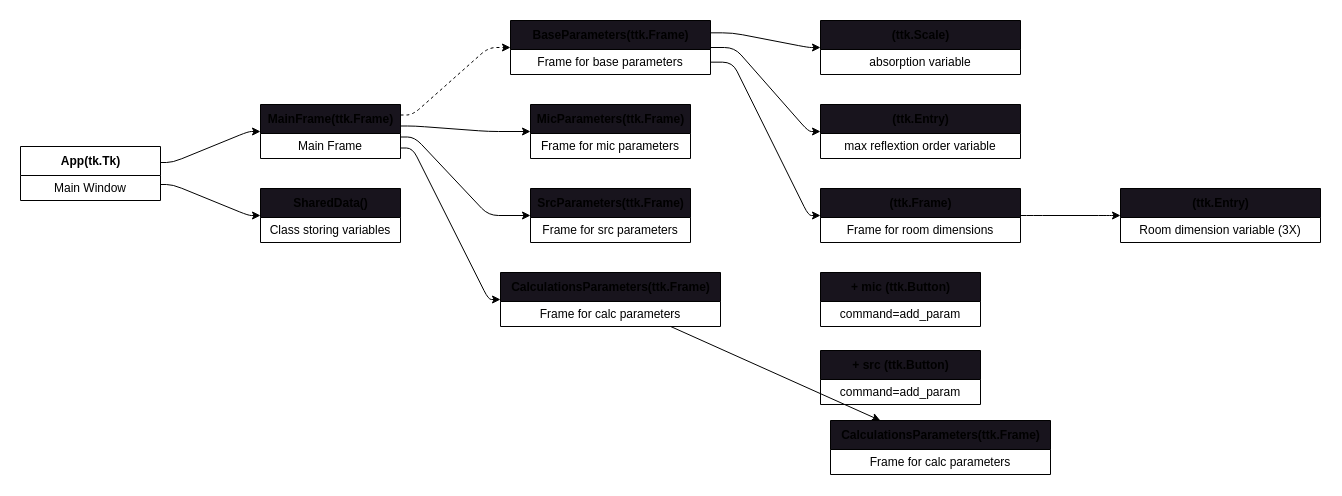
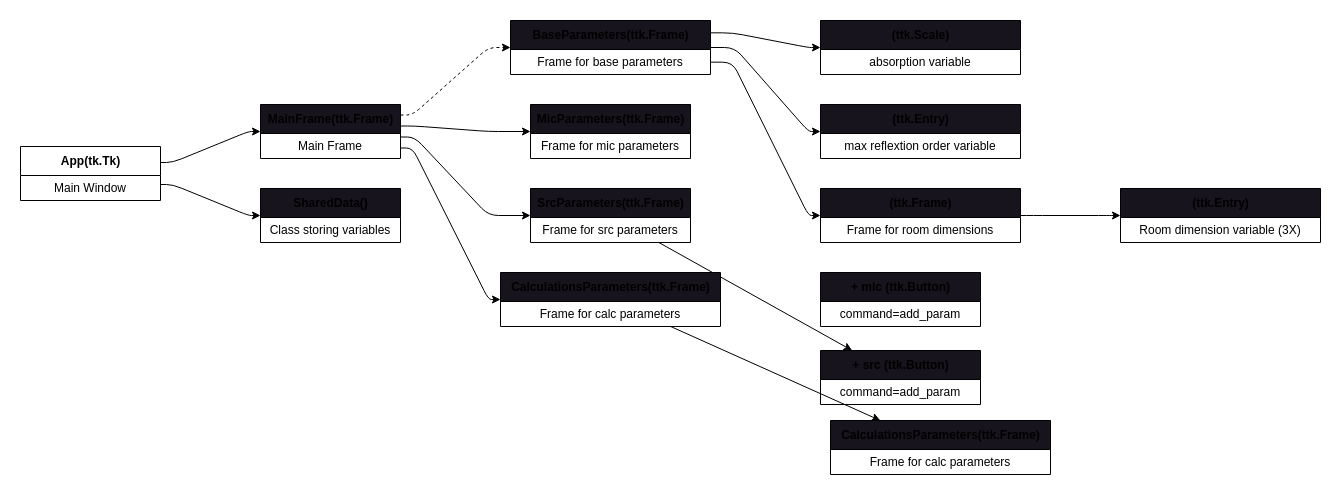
none -> (754, 296)
